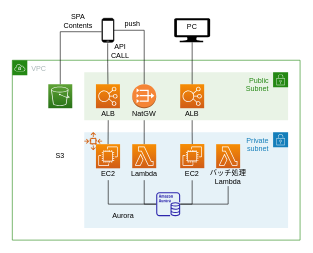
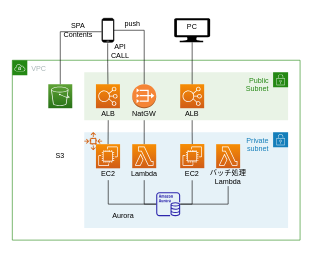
(78, 21) -> (78, 30)
